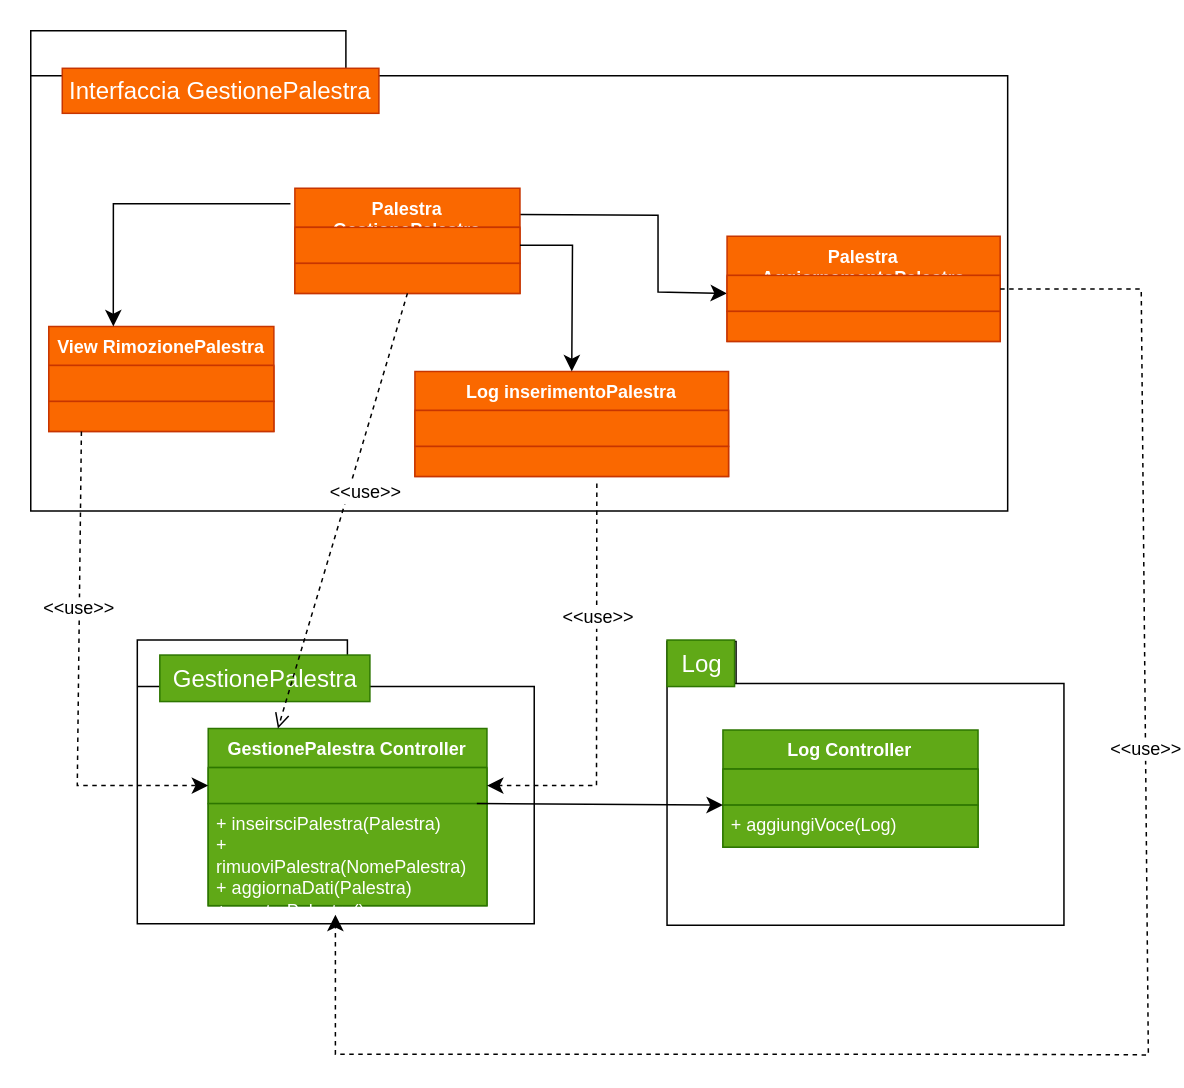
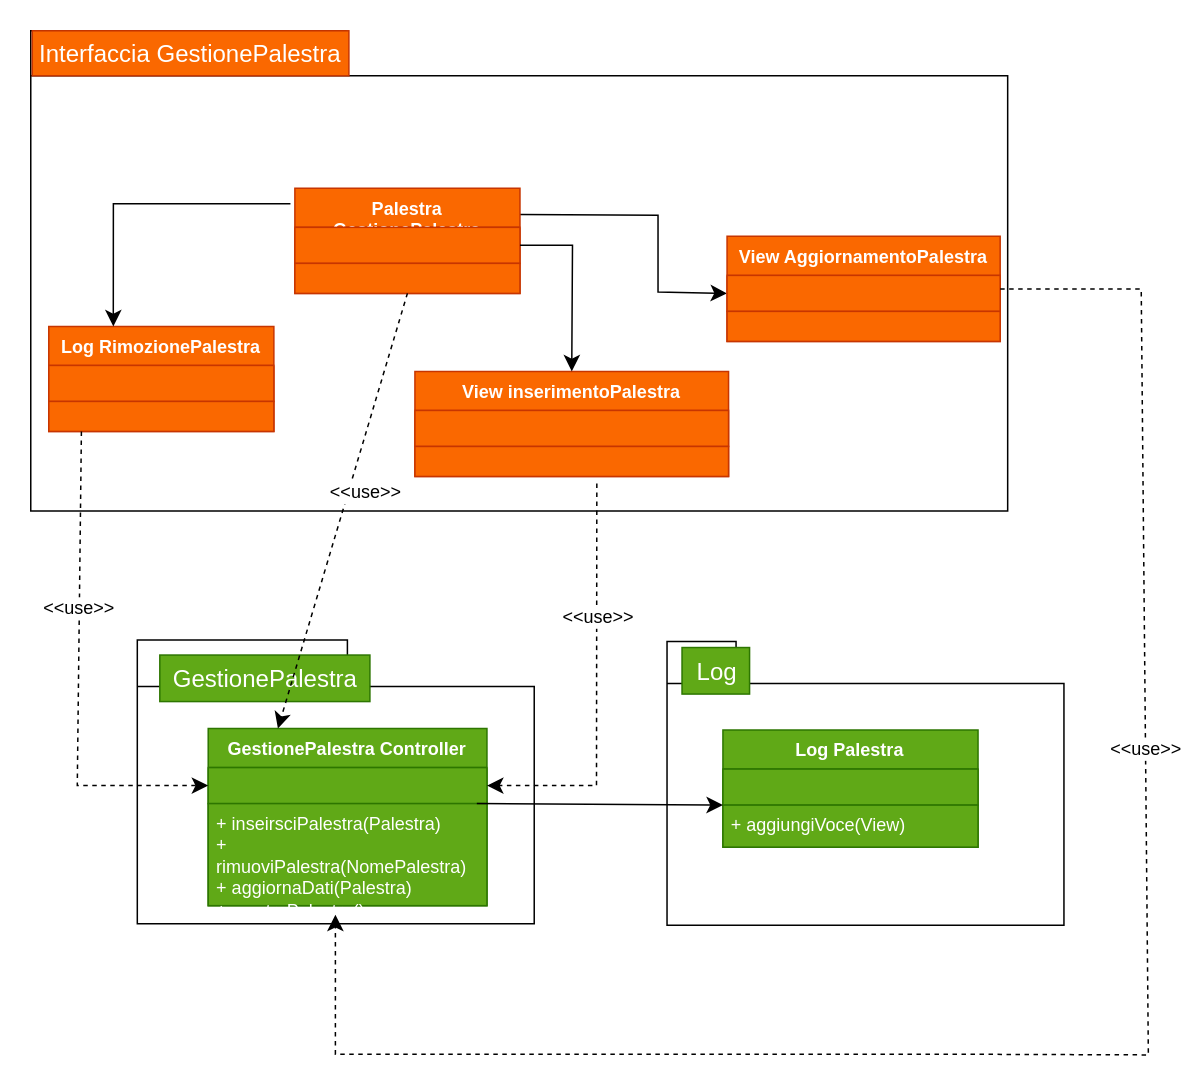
(221, 91) -> (191, 53)
(863, 268) -> (863, 258)
(161, 348) -> (161, 348)
(572, 393) -> (572, 393)
(701, 663) -> (716, 671)
(280, 719) -> (282, 715)
(850, 751) -> (850, 751)
(820, 826) -> (823, 826)
